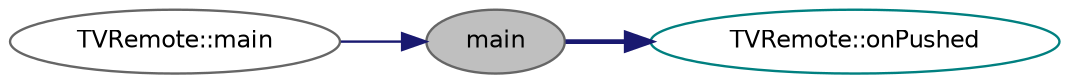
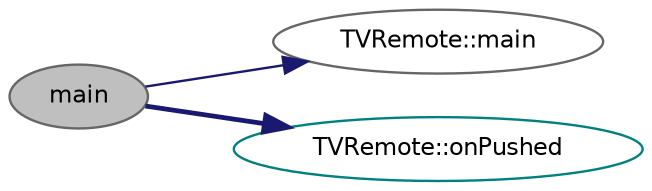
(371, 42) -> (214, 76)
